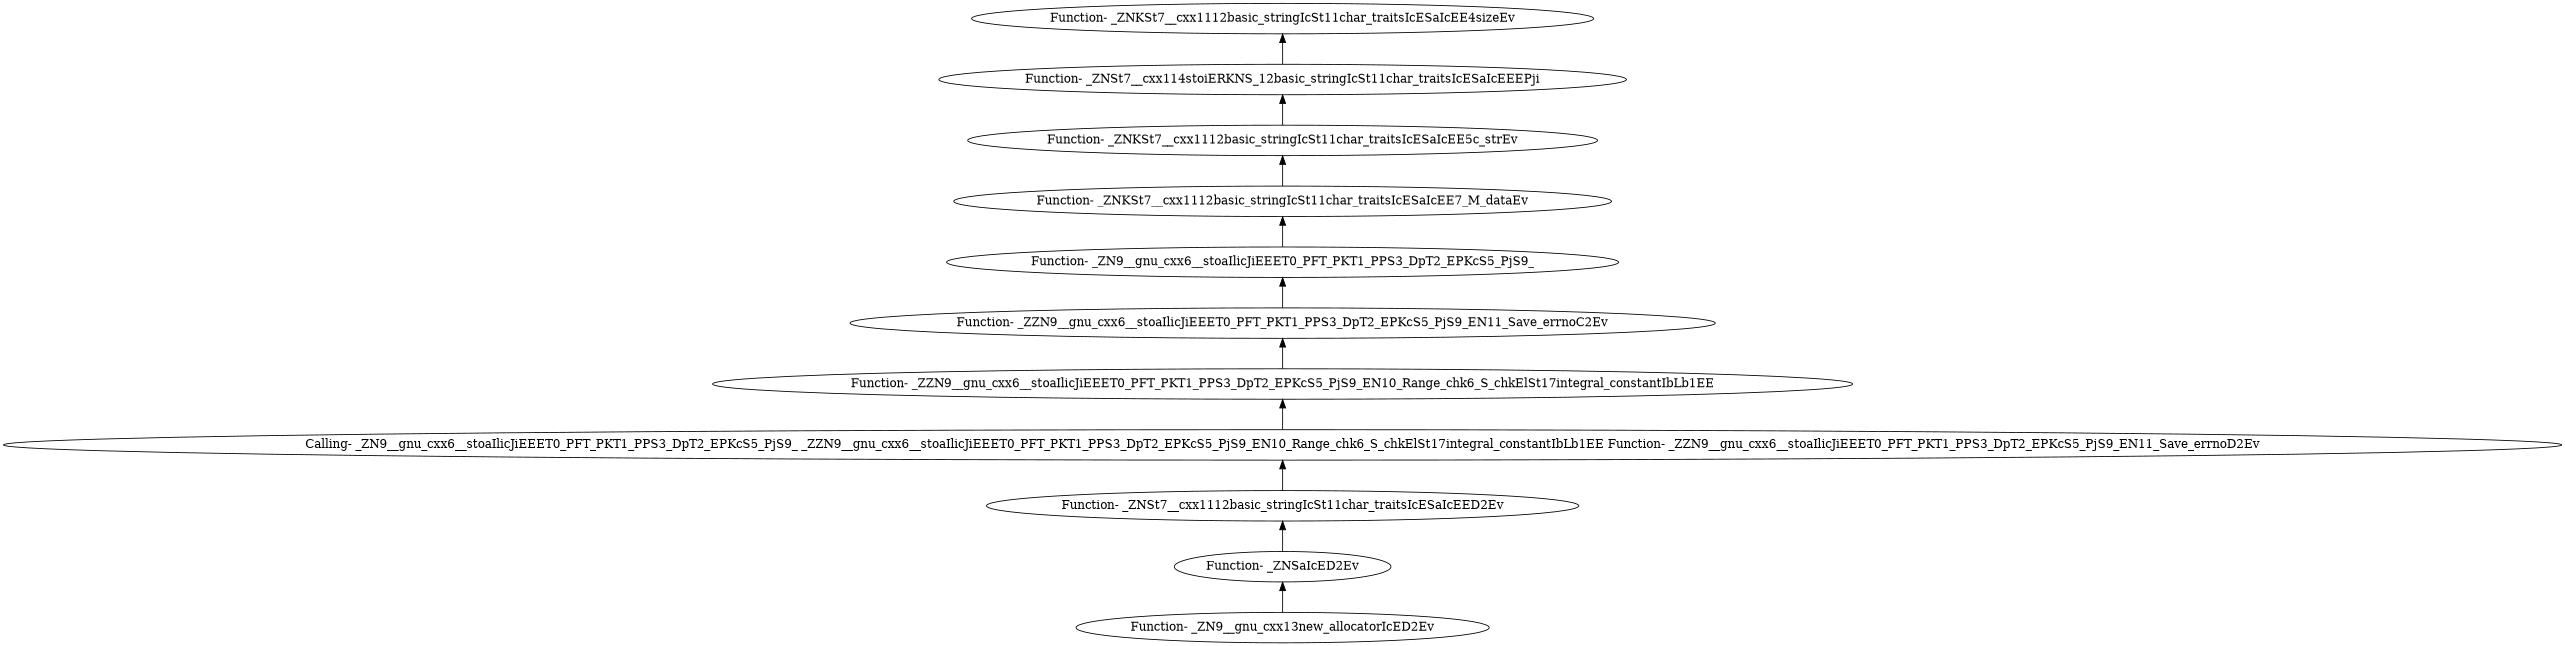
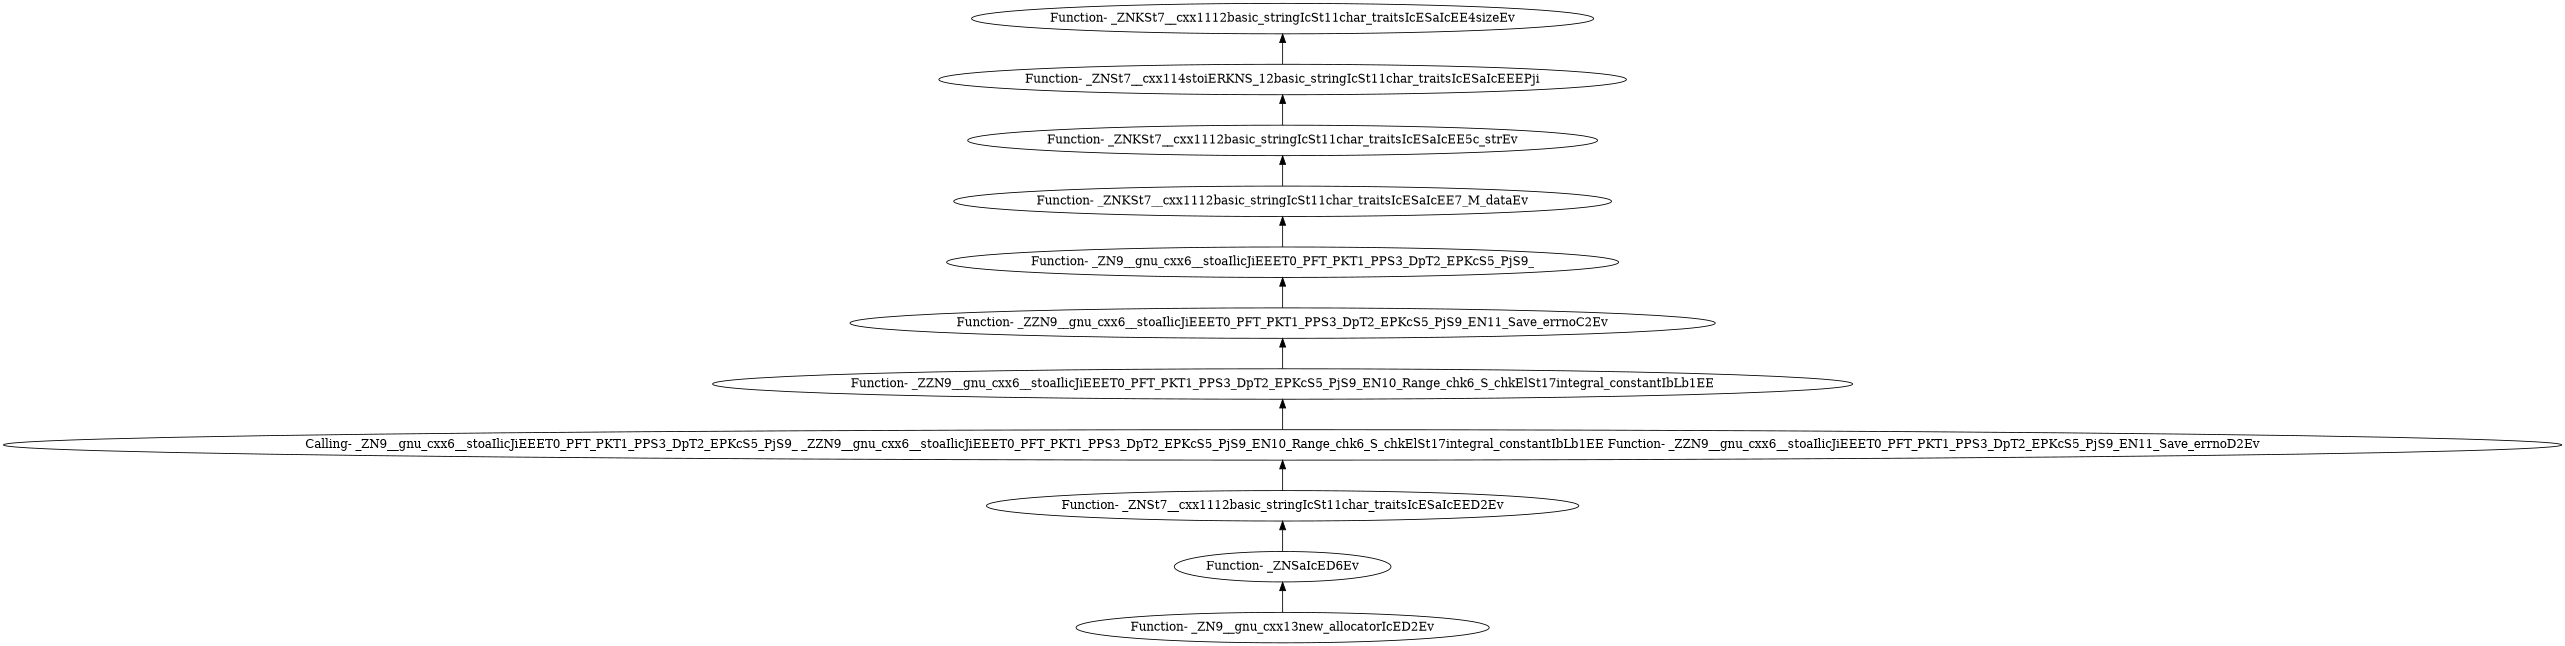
(1283, 567) -> (1283, 567)
